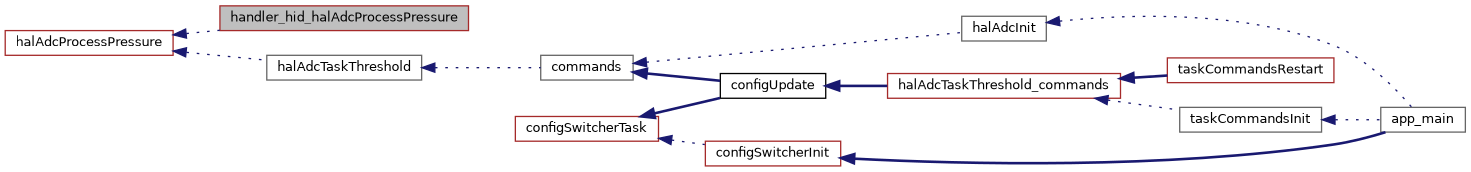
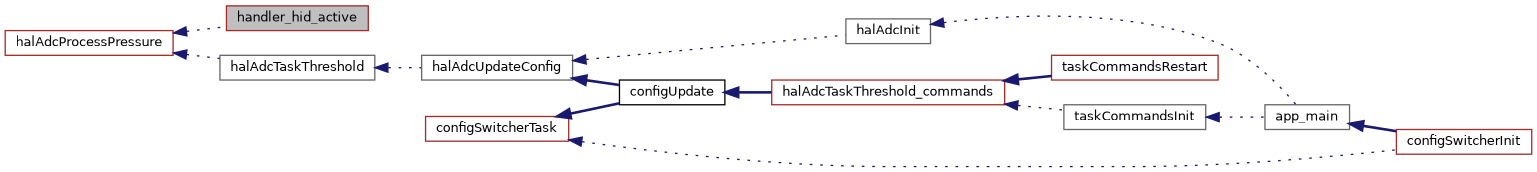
(344, 18) -> (297, 18)
(587, 68) -> (497, 68)
(1121, 162) -> (1380, 129)
